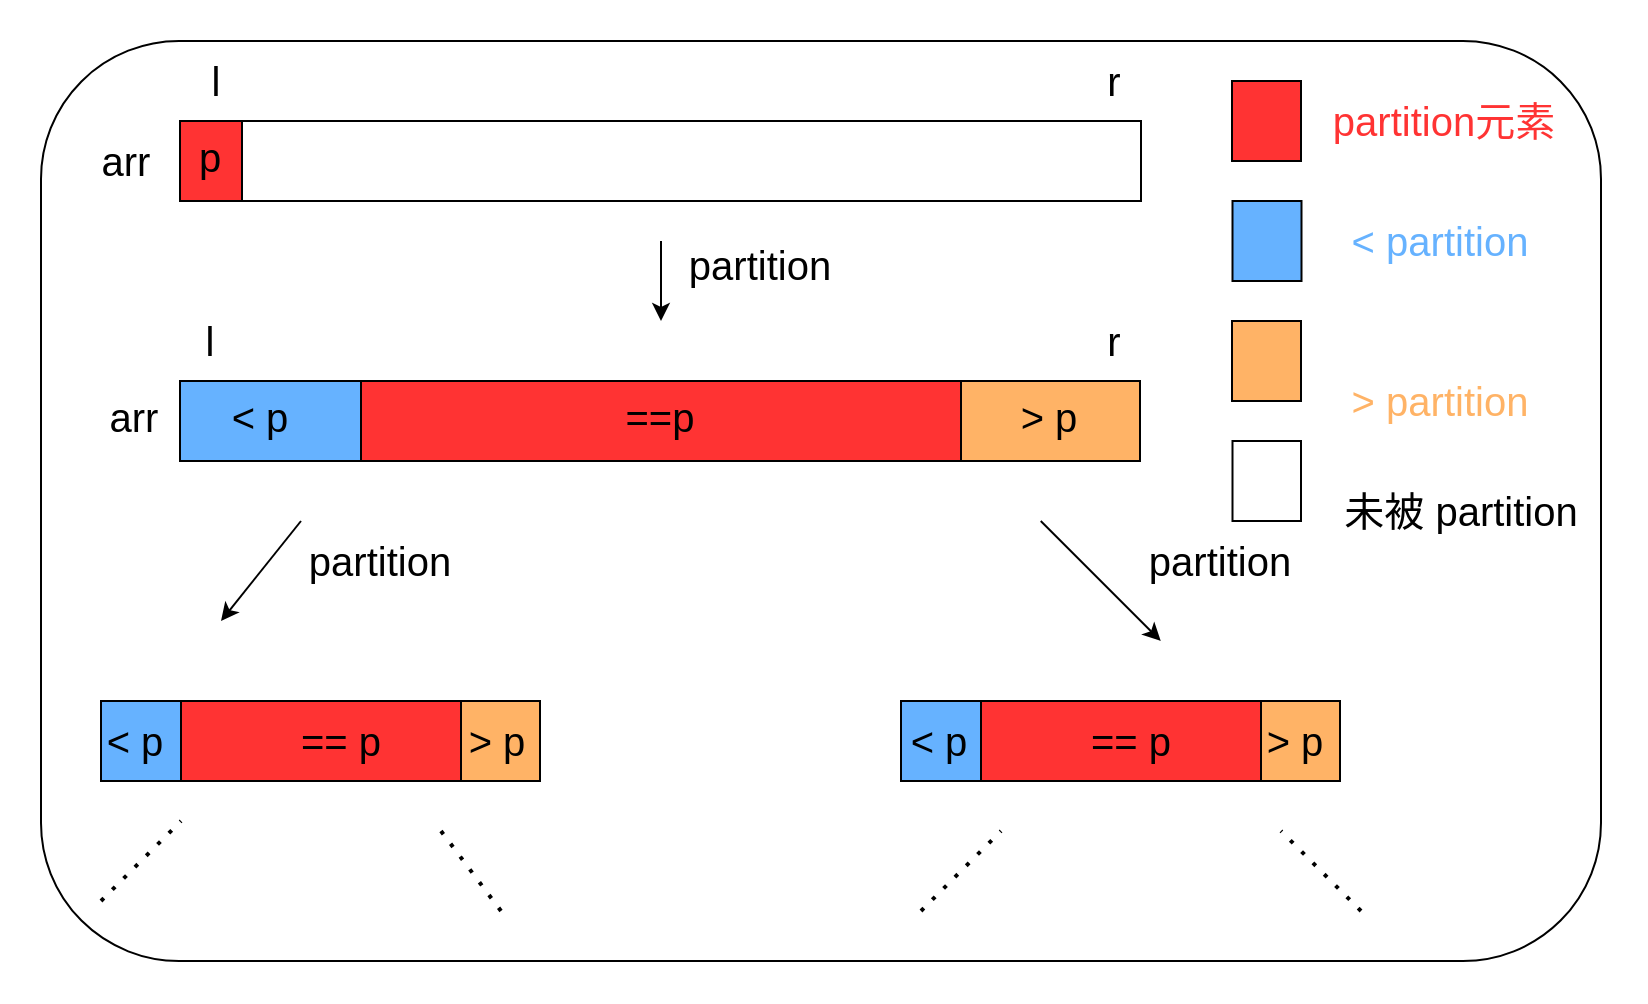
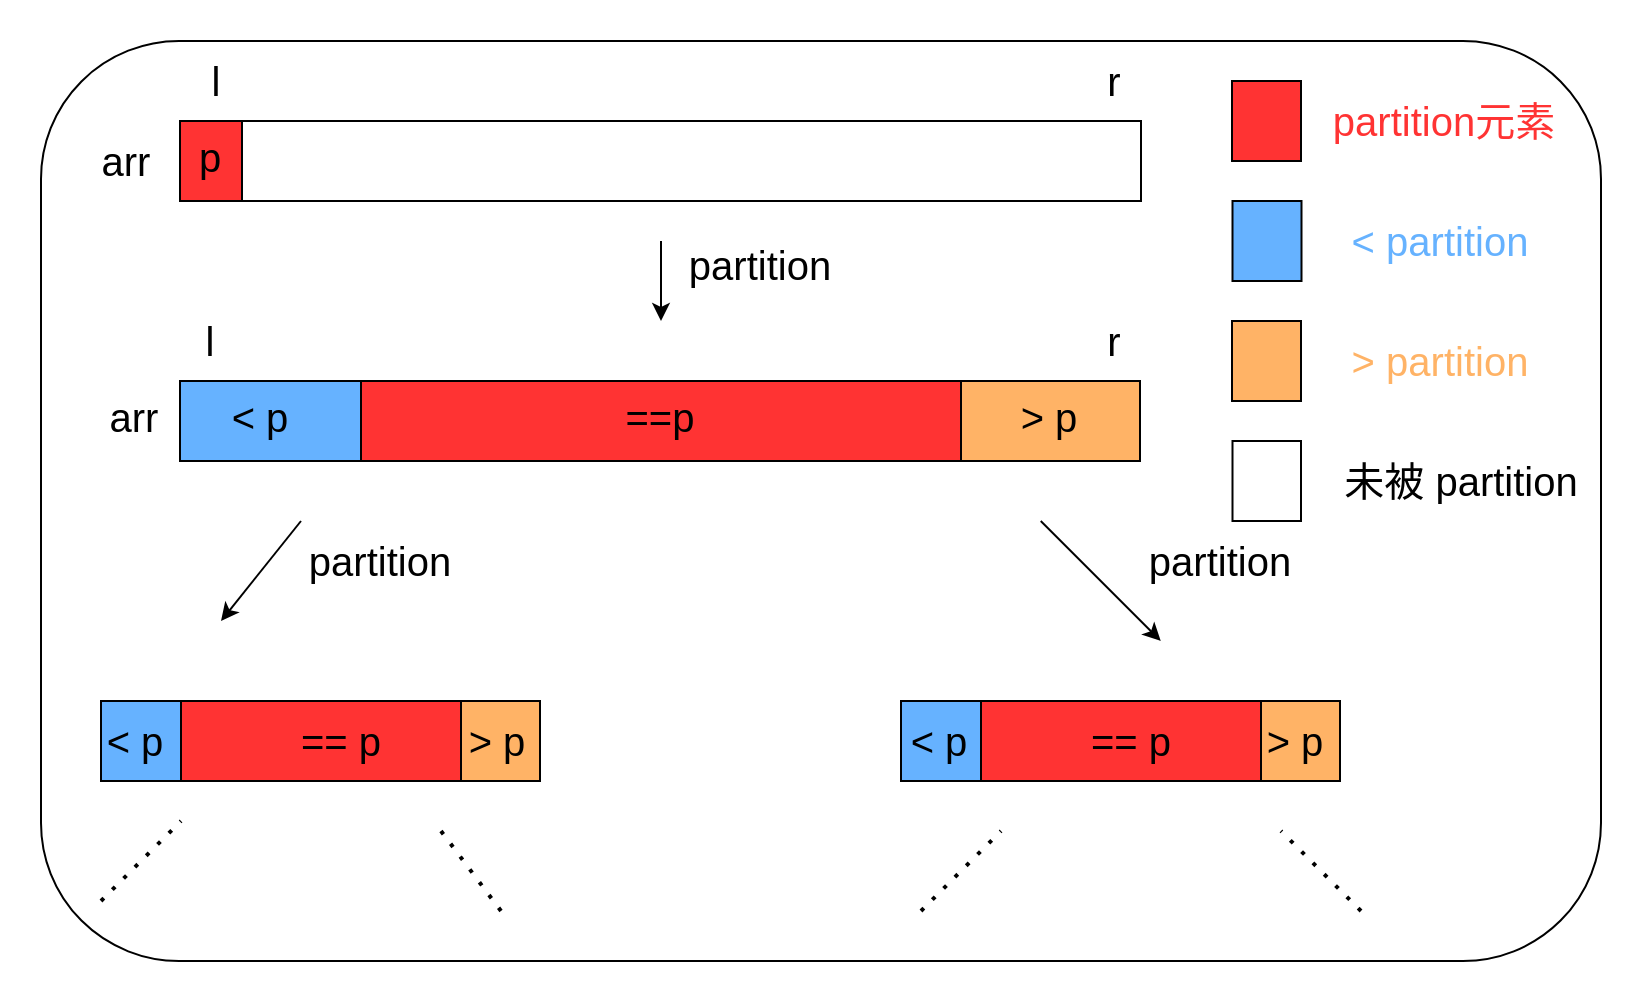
(1441, 401) -> (1441, 361)
(1462, 511) -> (1462, 481)
